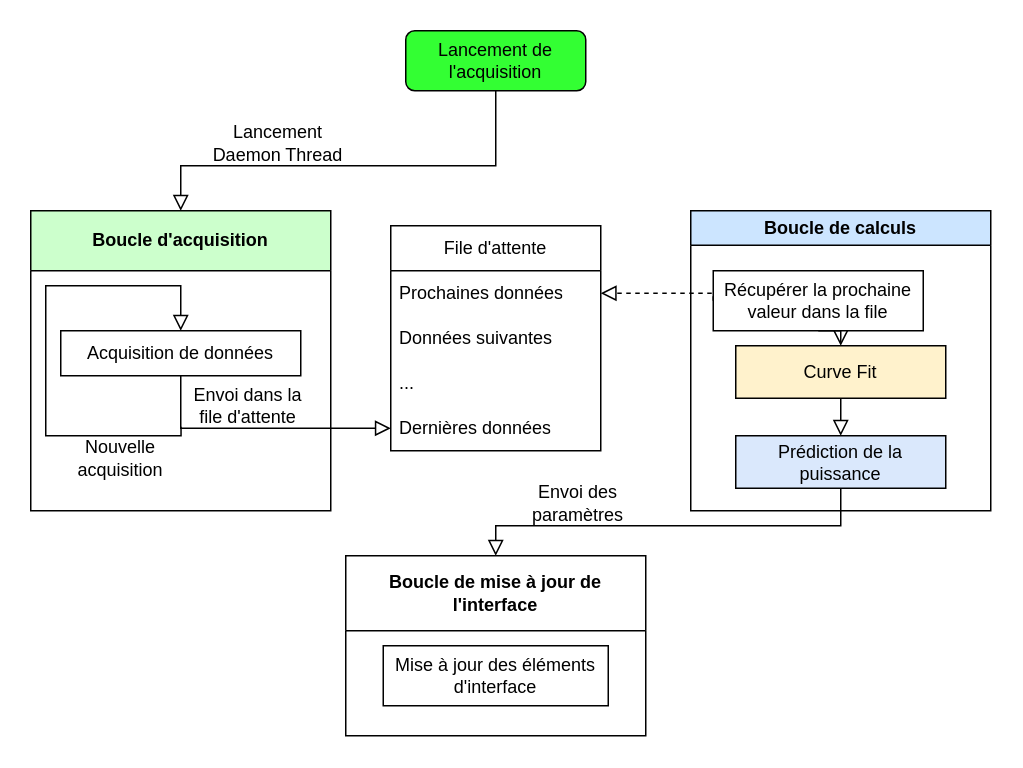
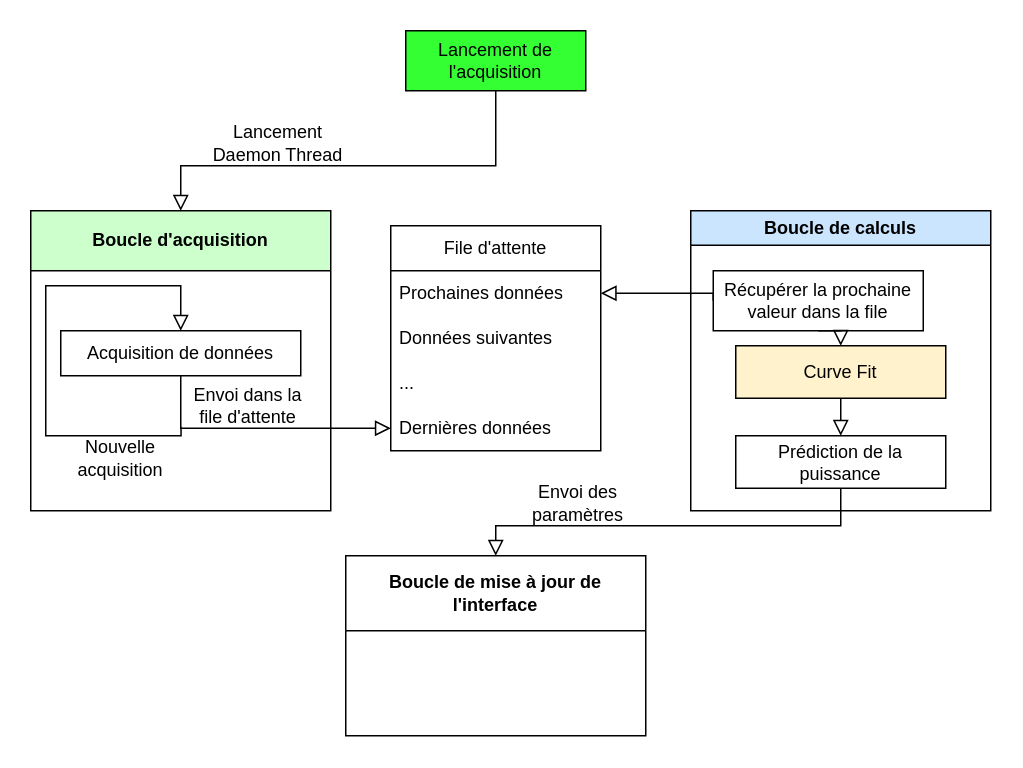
(496, 61) -> (496, 61)
(665, 293) -> (665, 293)
(841, 335) -> (840, 331)
(841, 462) -> (841, 462)
(496, 676) -> none
